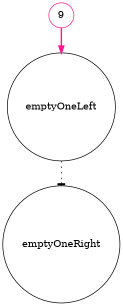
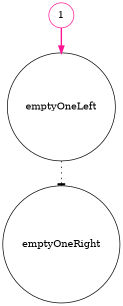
(61, 15) -> (61, 15)
